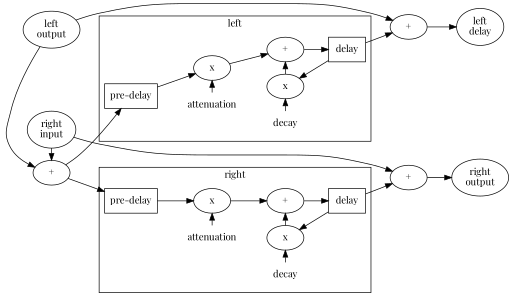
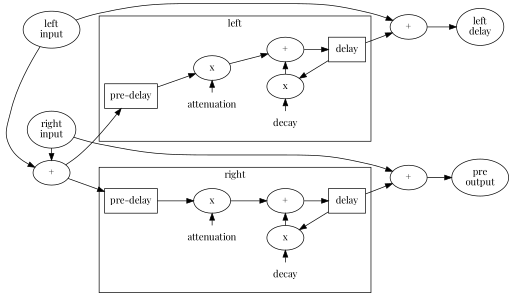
(52, 30) -> (52, 30)
(480, 178) -> (480, 178)
